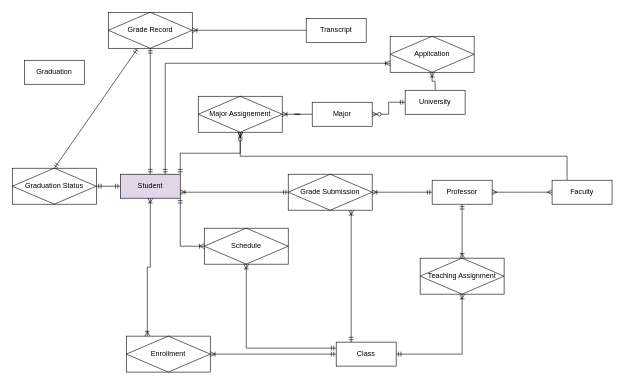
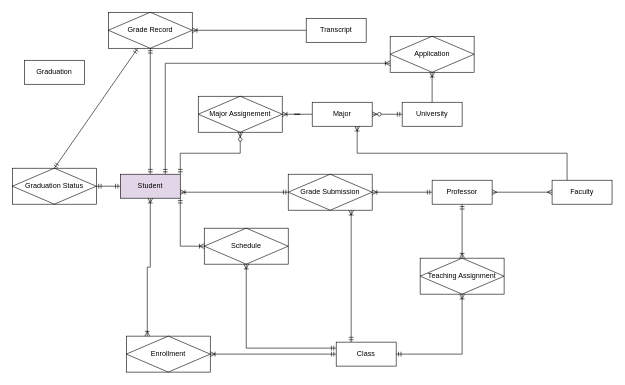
(435, 102) -> (432, 114)
(404, 156) -> (357, 130)
